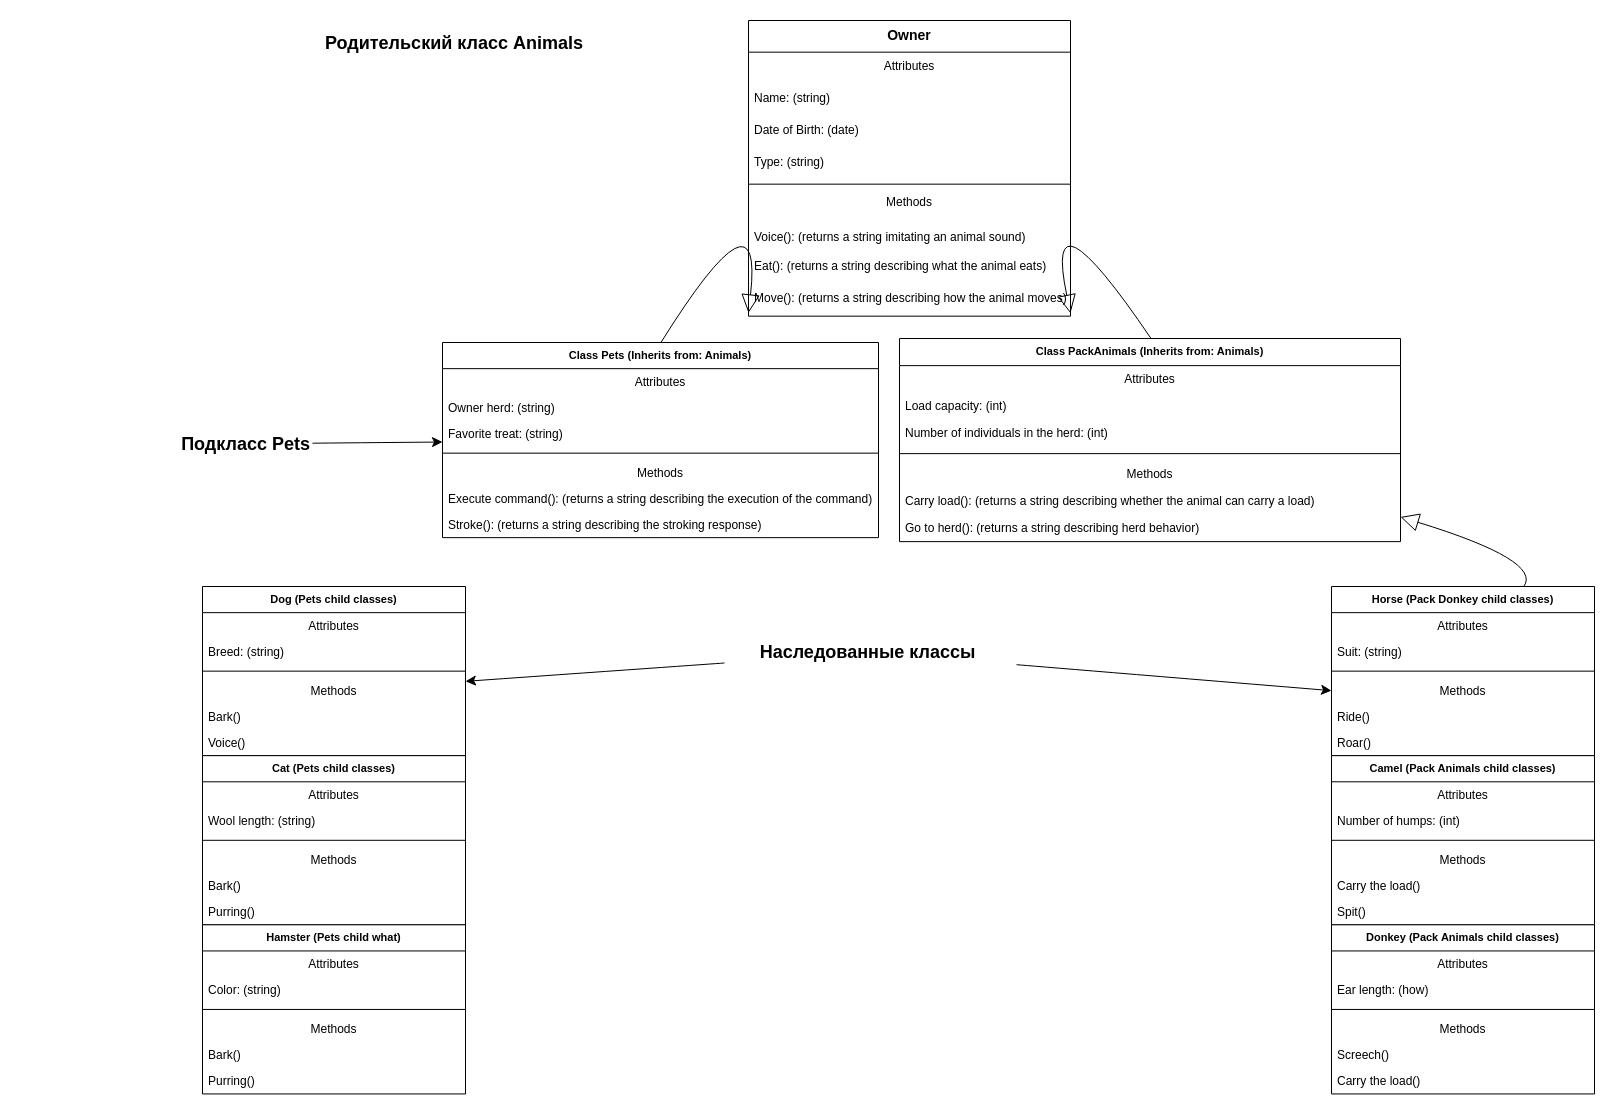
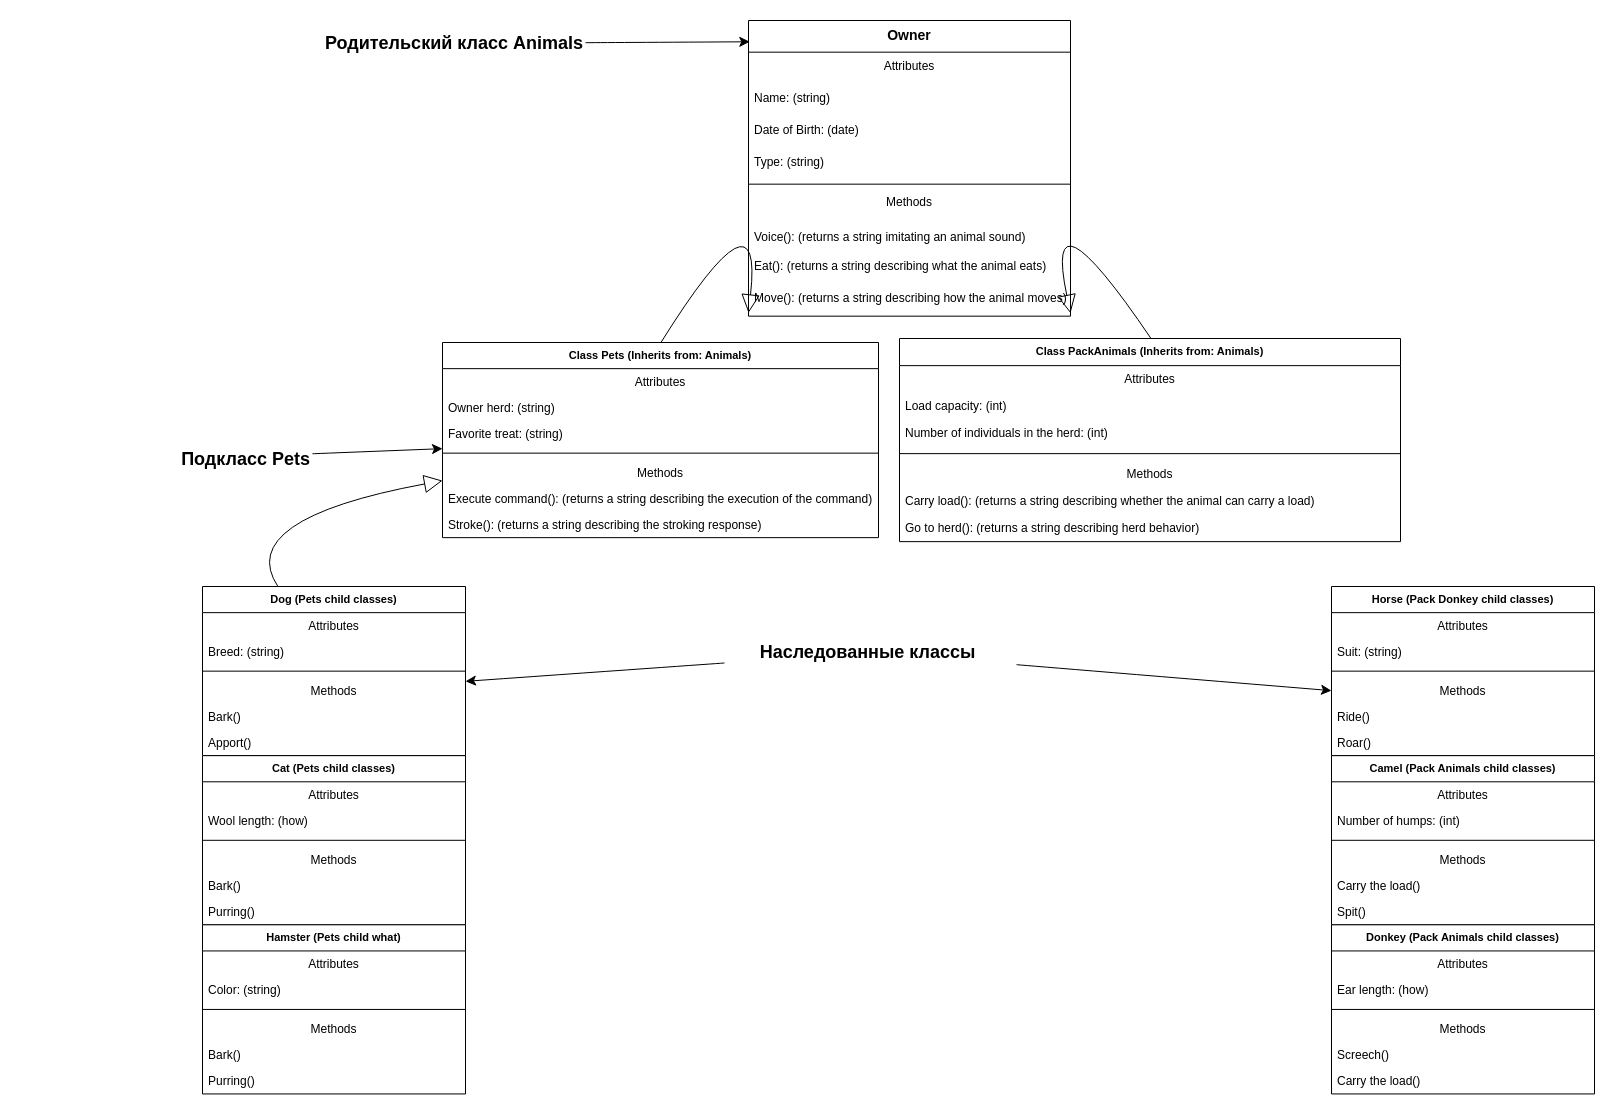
none -> (664, 42)
(167, 445) -> (167, 460)
none -> (325, 511)
(1480, 544) -> none
(230, 743) -> (235, 743)
(269, 821) -> (261, 821)
